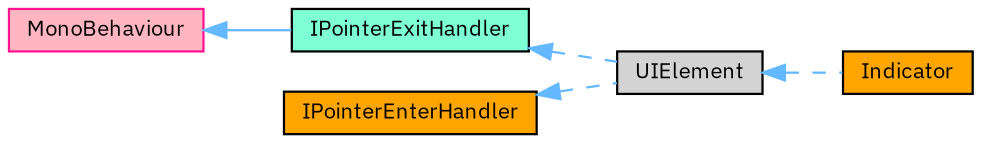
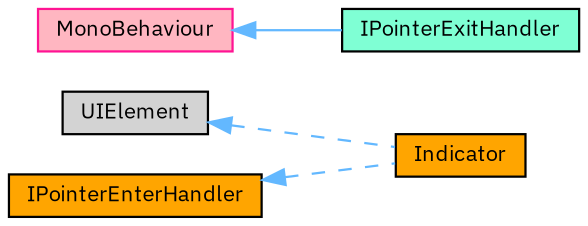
(584, 57) -> none
(588, 87) -> (340, 170)
